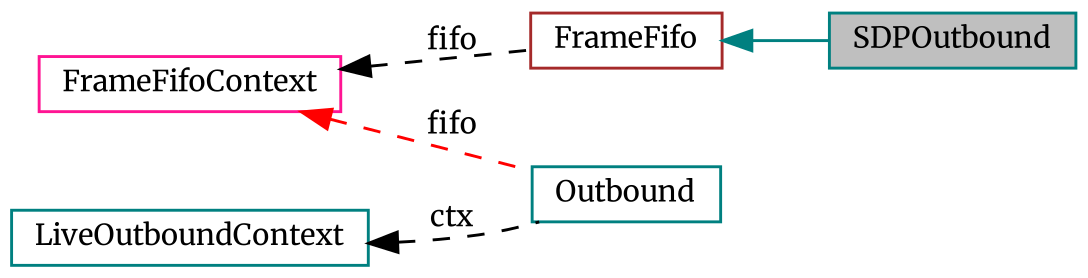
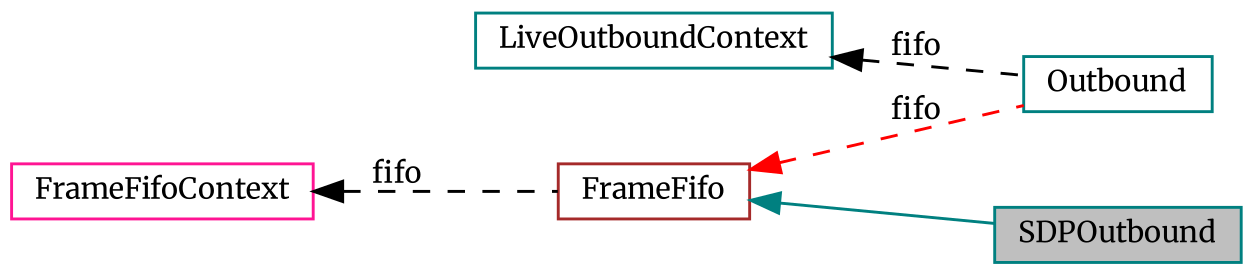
(430, 145) -> (901, 134)
(450, 219) -> (914, 48)
